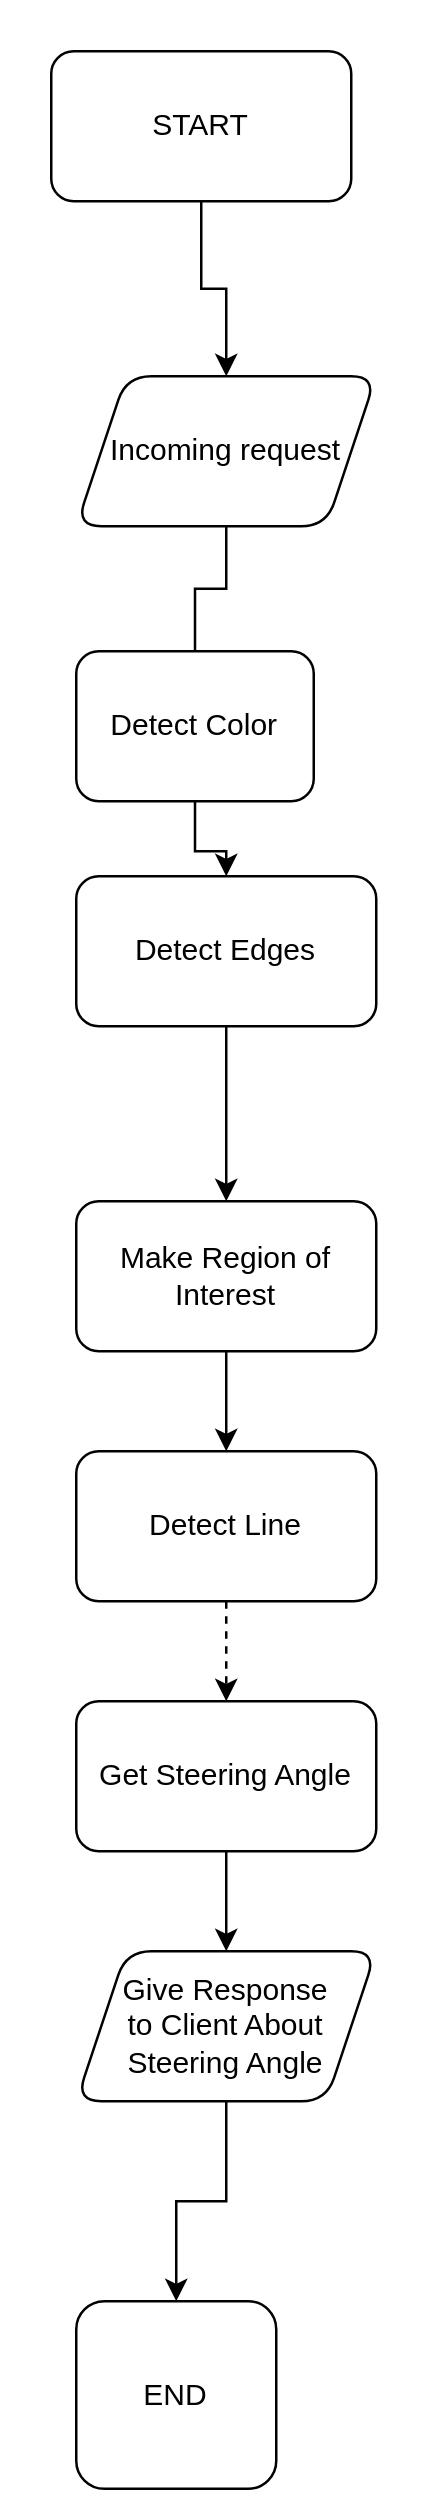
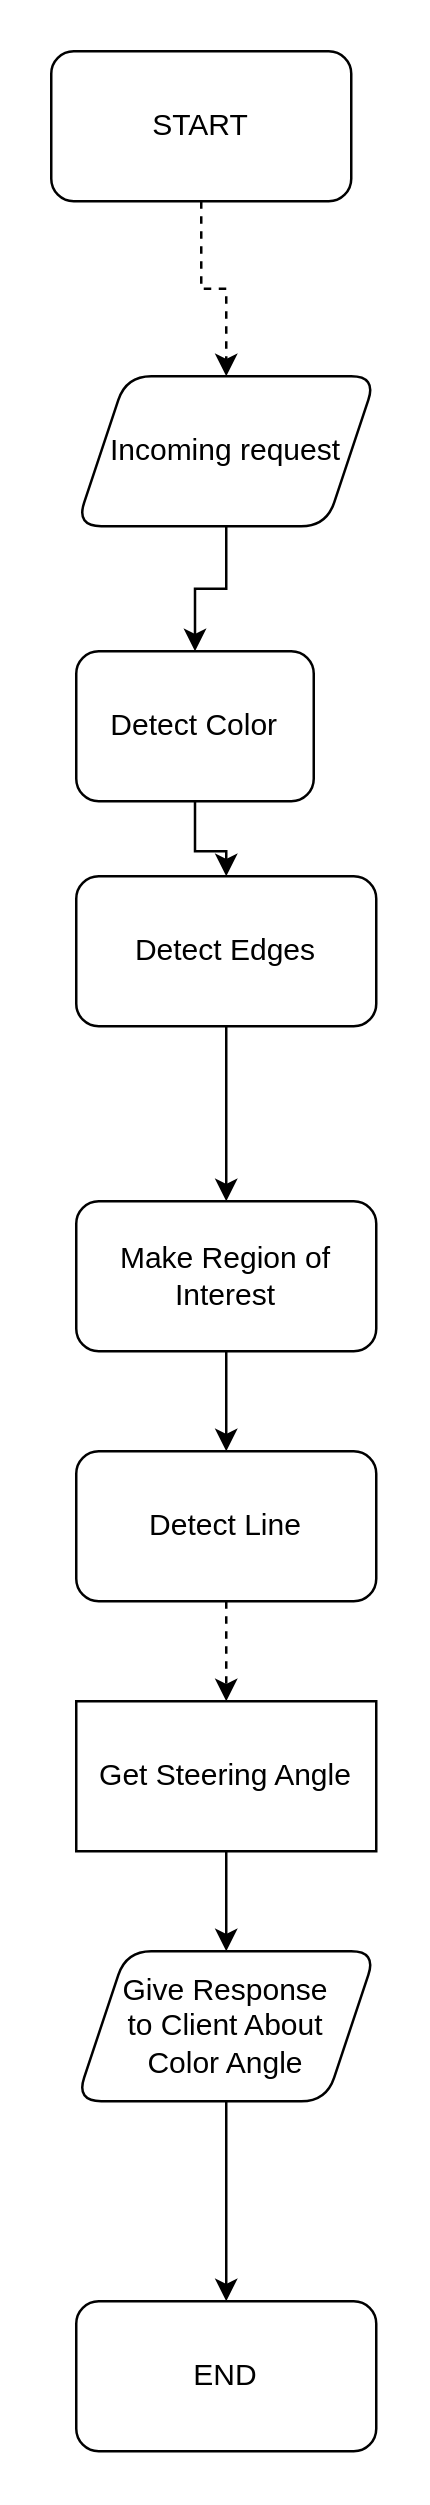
(205, 289) -> (205, 289)
(195, 640) -> (195, 633)
(226, 1776) -> (226, 1776)
(226, 2026) -> (226, 2026)
(176, 2395) -> (226, 2376)
